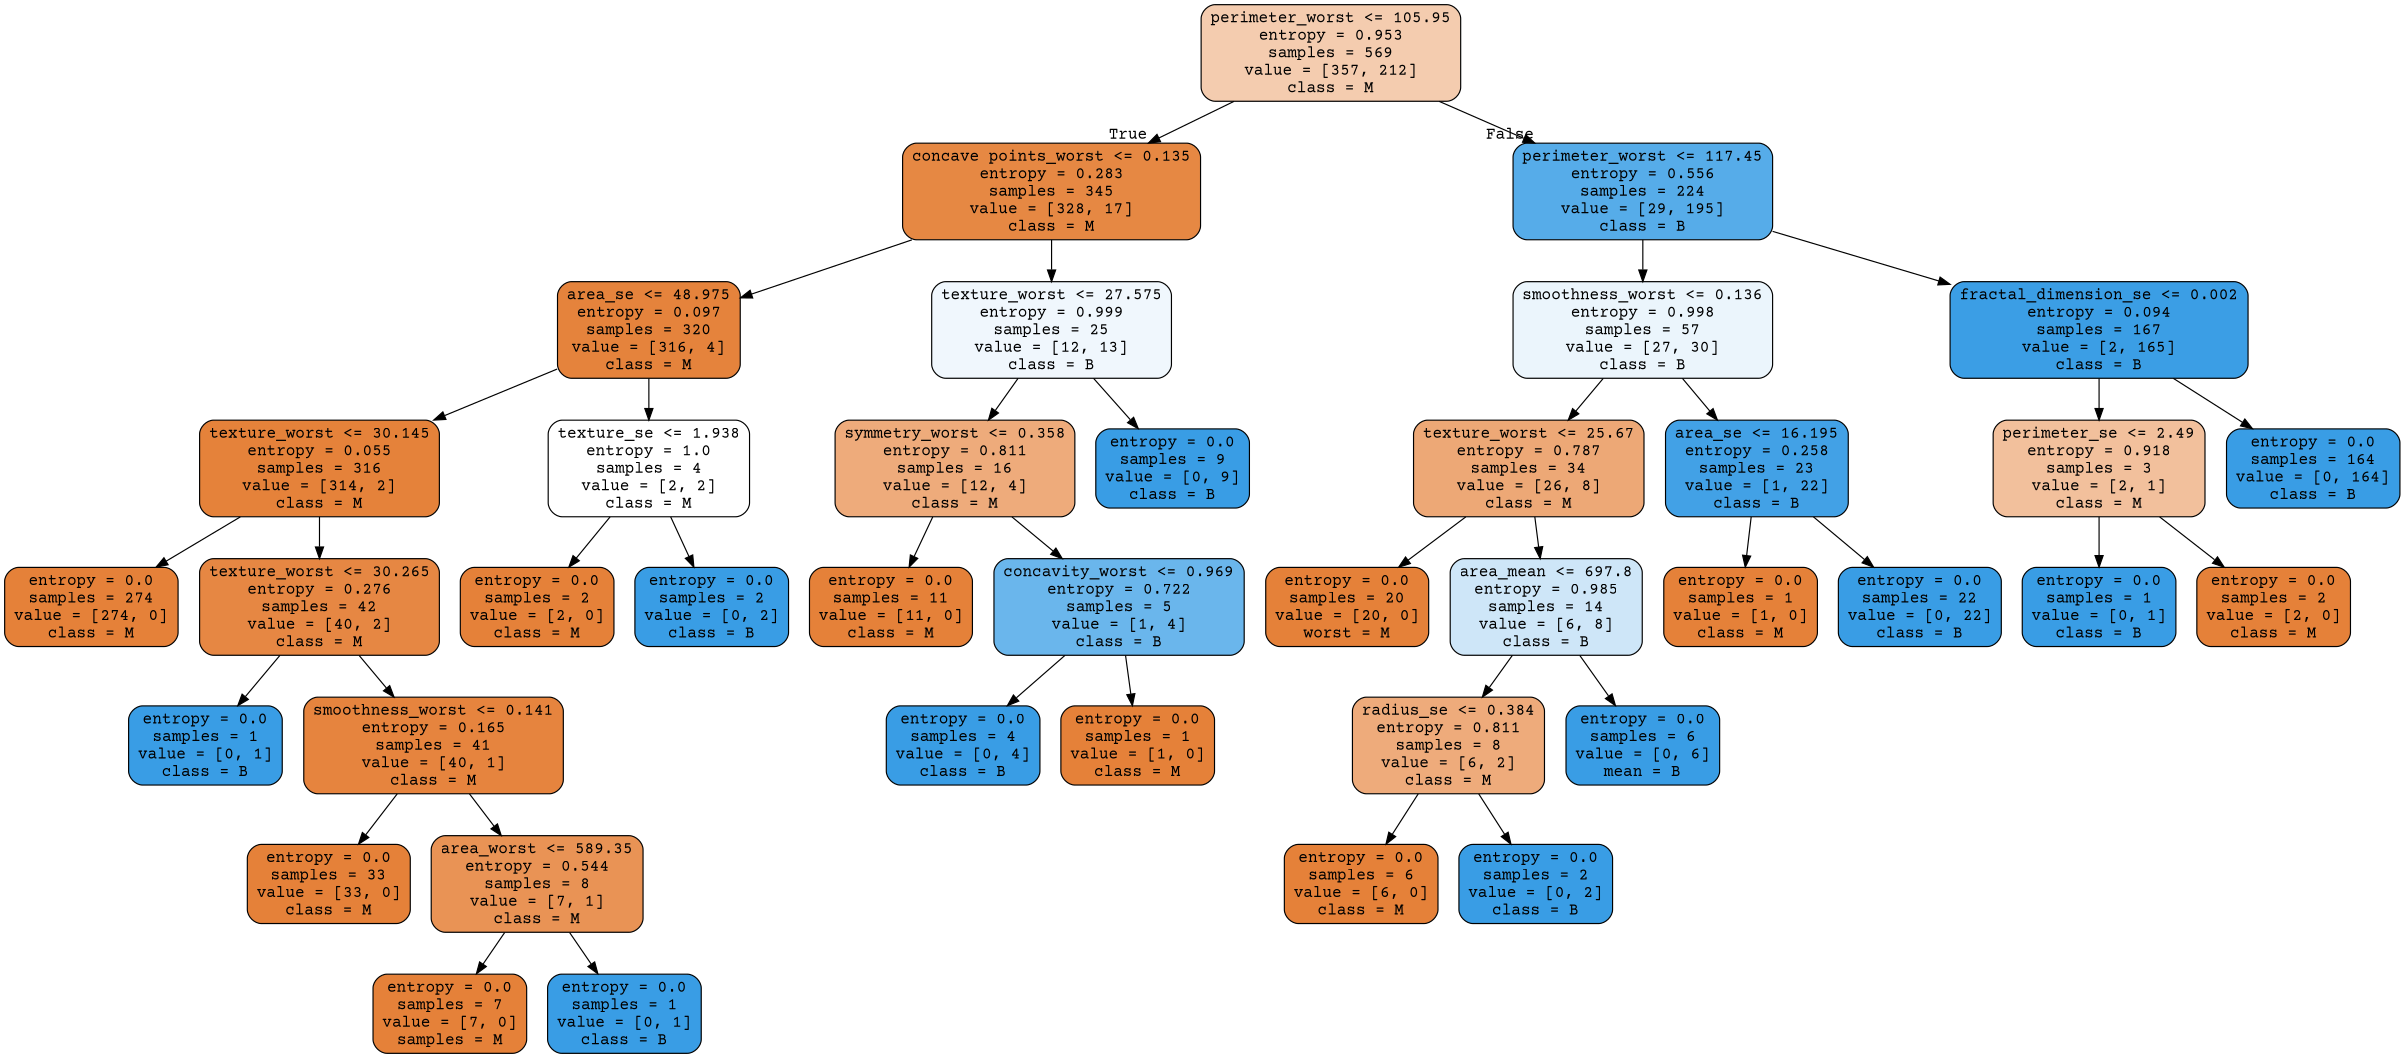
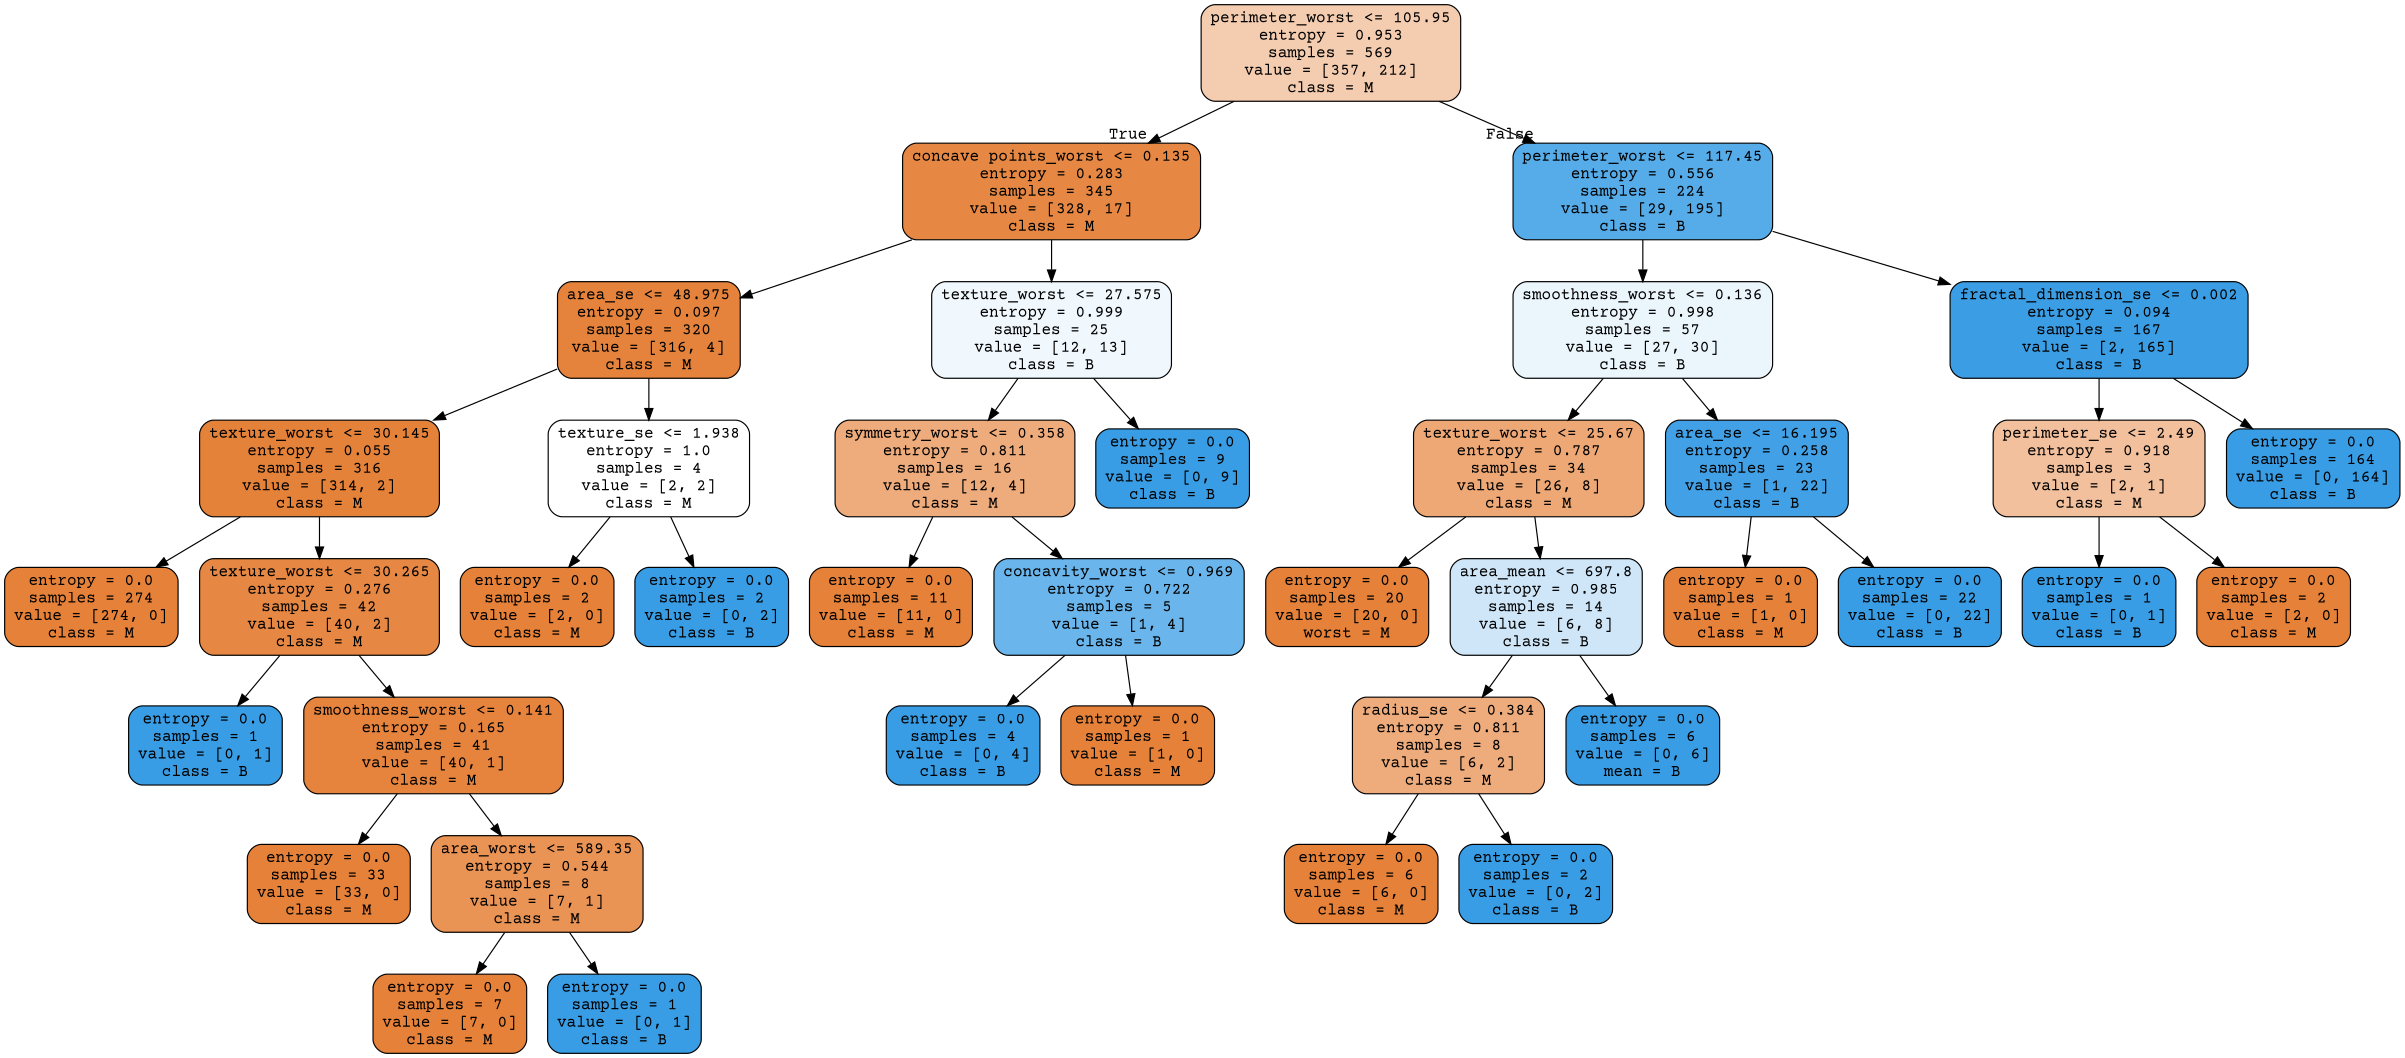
(450, 1014) -> (450, 1014)
